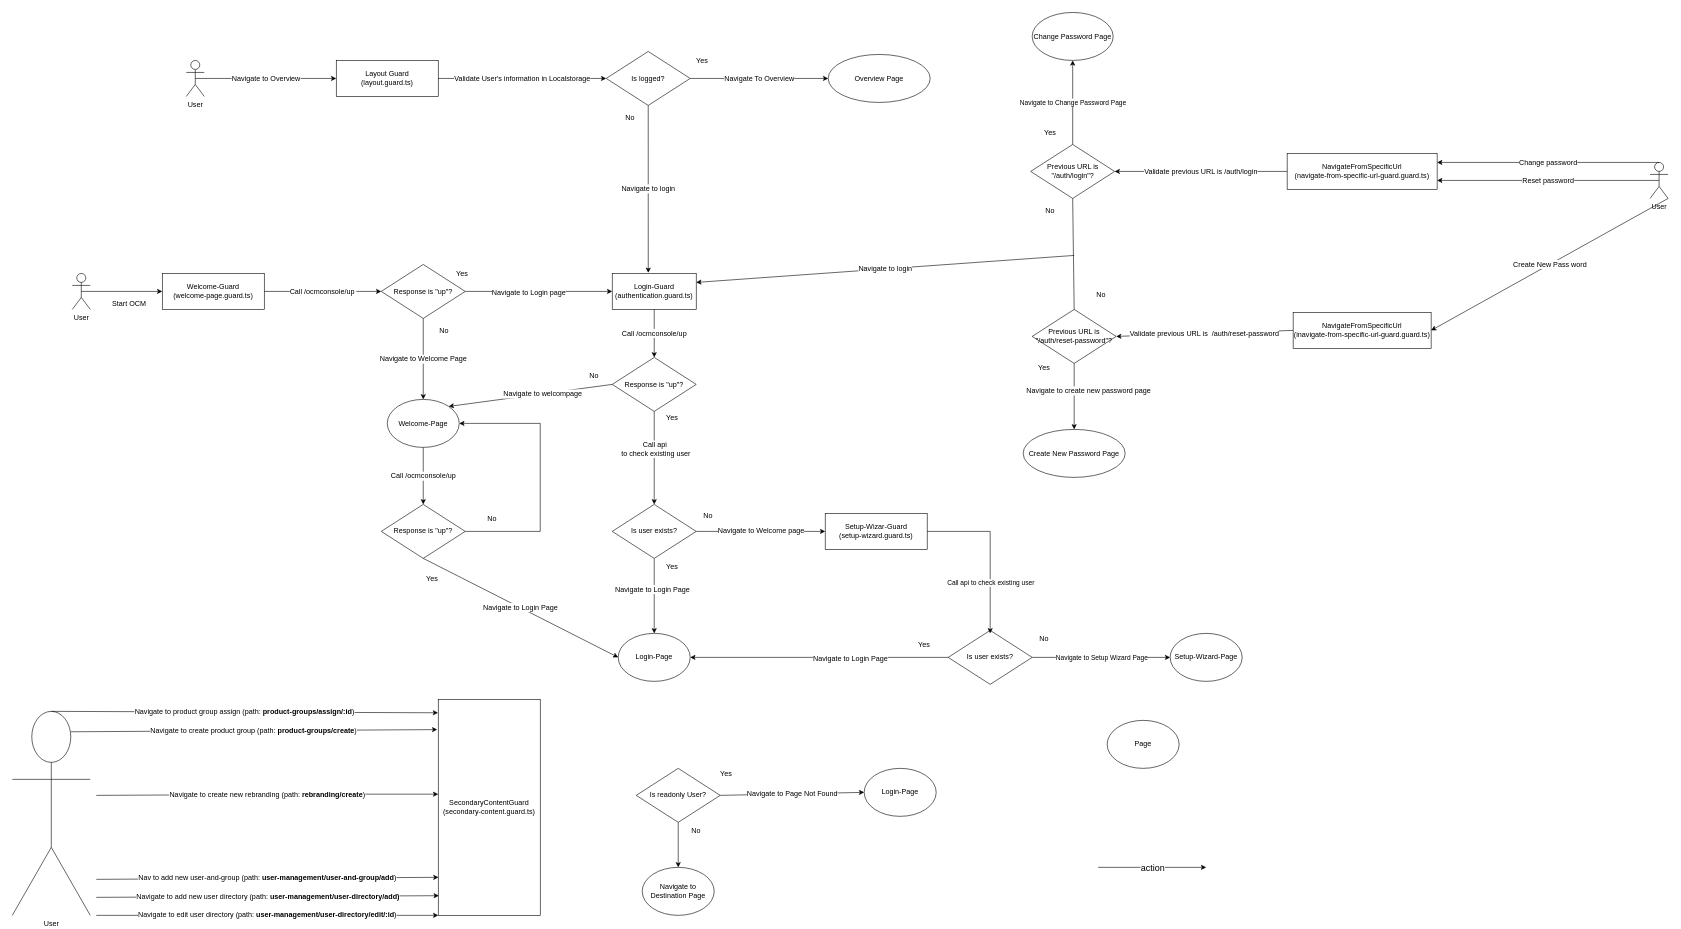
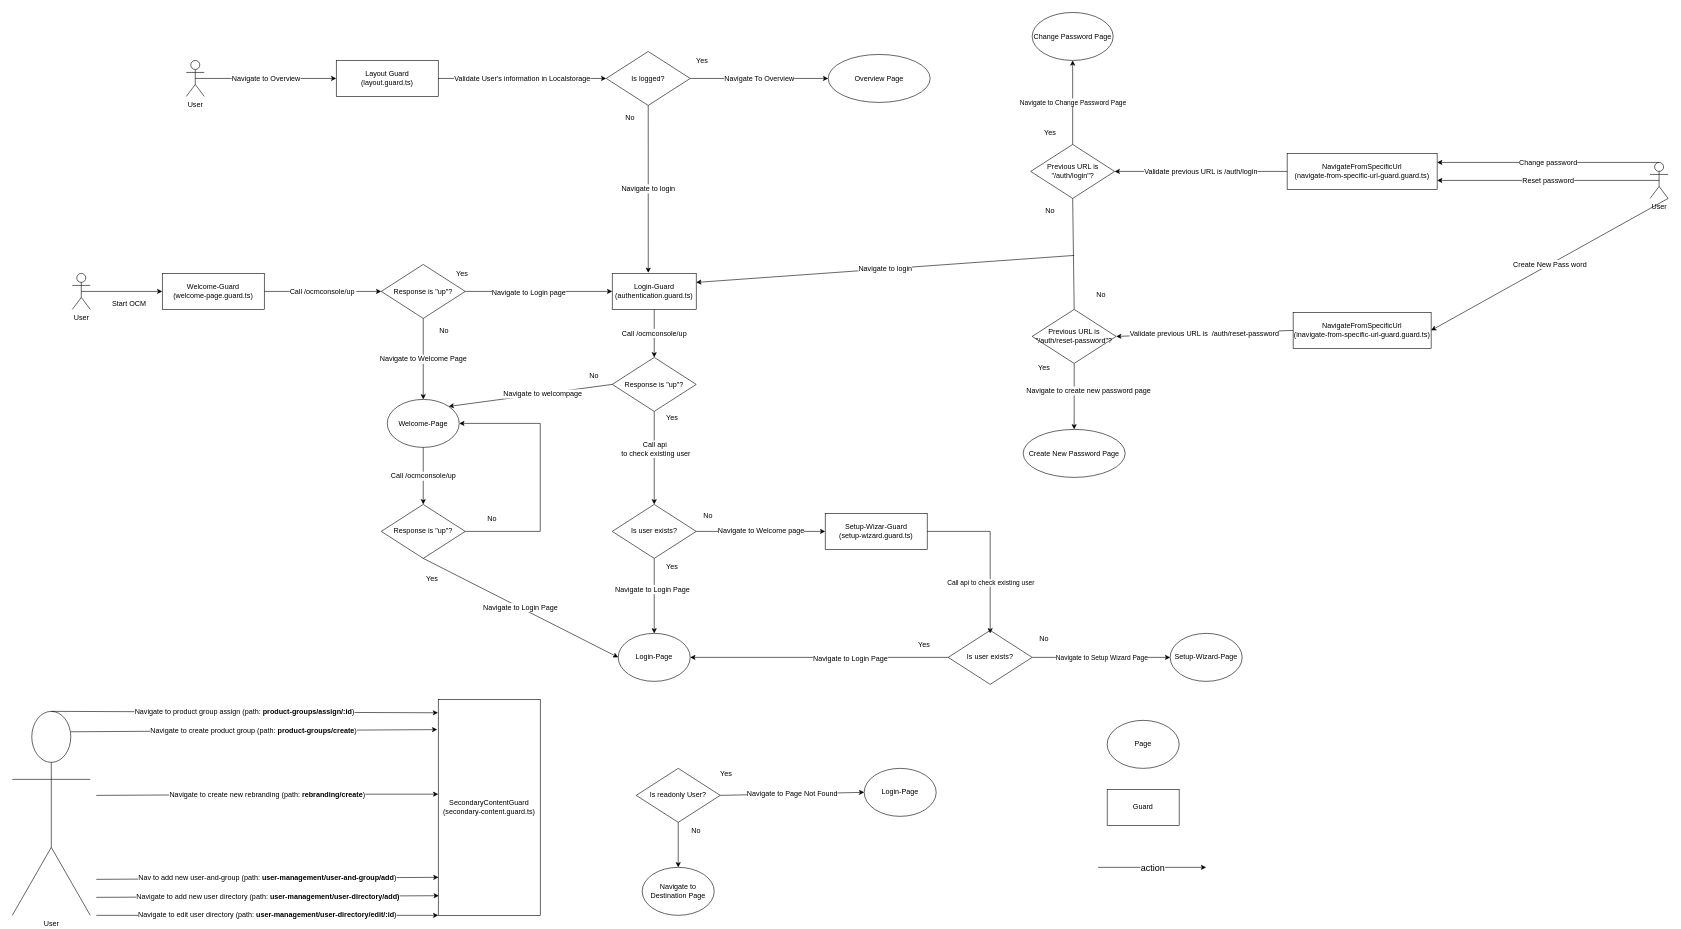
none -> (1143, 807)
